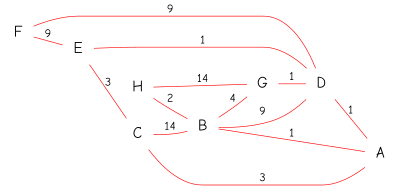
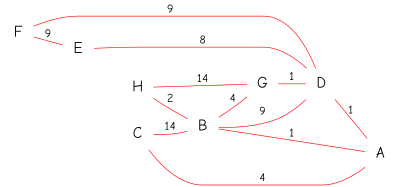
(203, 40) -> (203, 40)
(108, 91) -> none
(263, 178) -> (263, 178)
